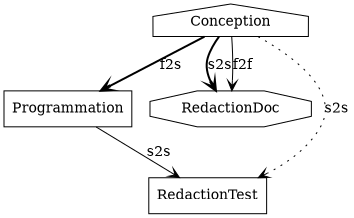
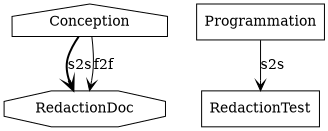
(157, 61) -> none
(324, 103) -> none
